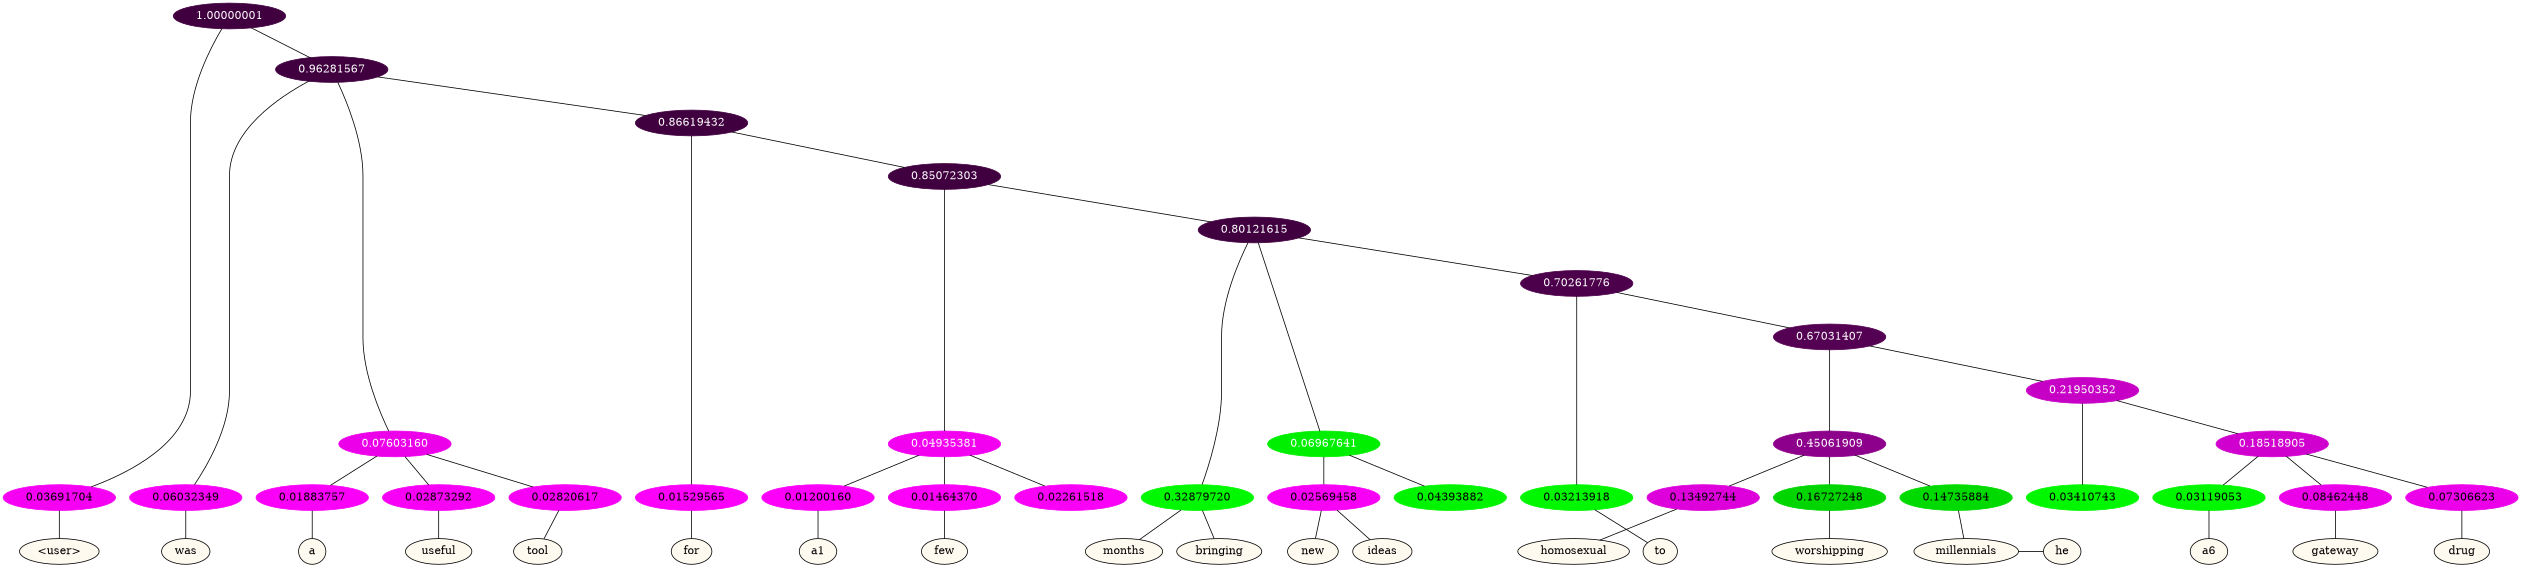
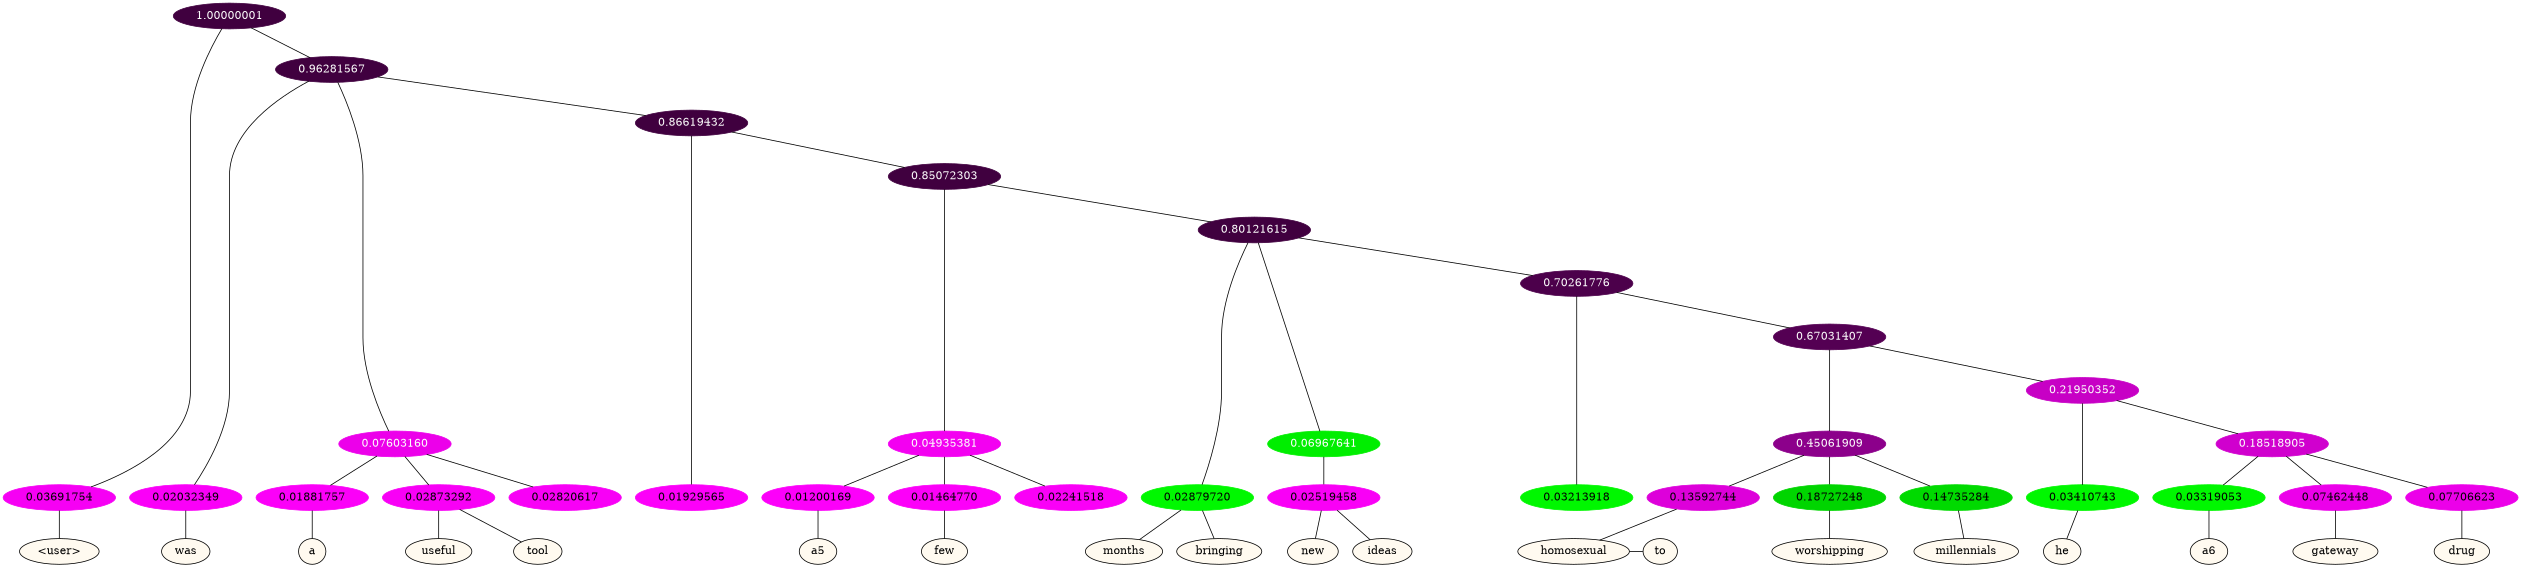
(59, 498) -> (59, 498)
(186, 498) -> (186, 498)
(312, 498) -> (312, 498)
(692, 498) -> (692, 498)
(818, 498) -> (818, 498)
(944, 498) -> (944, 498)
(1071, 498) -> (1071, 498)
(1197, 498) -> (1197, 498)
(1324, 498) -> (1324, 498)
(1450, 498) -> none
(1703, 498) -> (1703, 498)
(1830, 498) -> (1830, 498)
(1956, 498) -> (1956, 498)
(2209, 498) -> (2209, 498)
(2335, 498) -> (2335, 498)
(2462, 498) -> (2462, 498)
(551, 525) -> (491, 526)
(1621, 526) -> (1636, 551)
(692, 551) -> none
(818, 551) -> (818, 551)
(2031, 551) -> (2072, 525)
